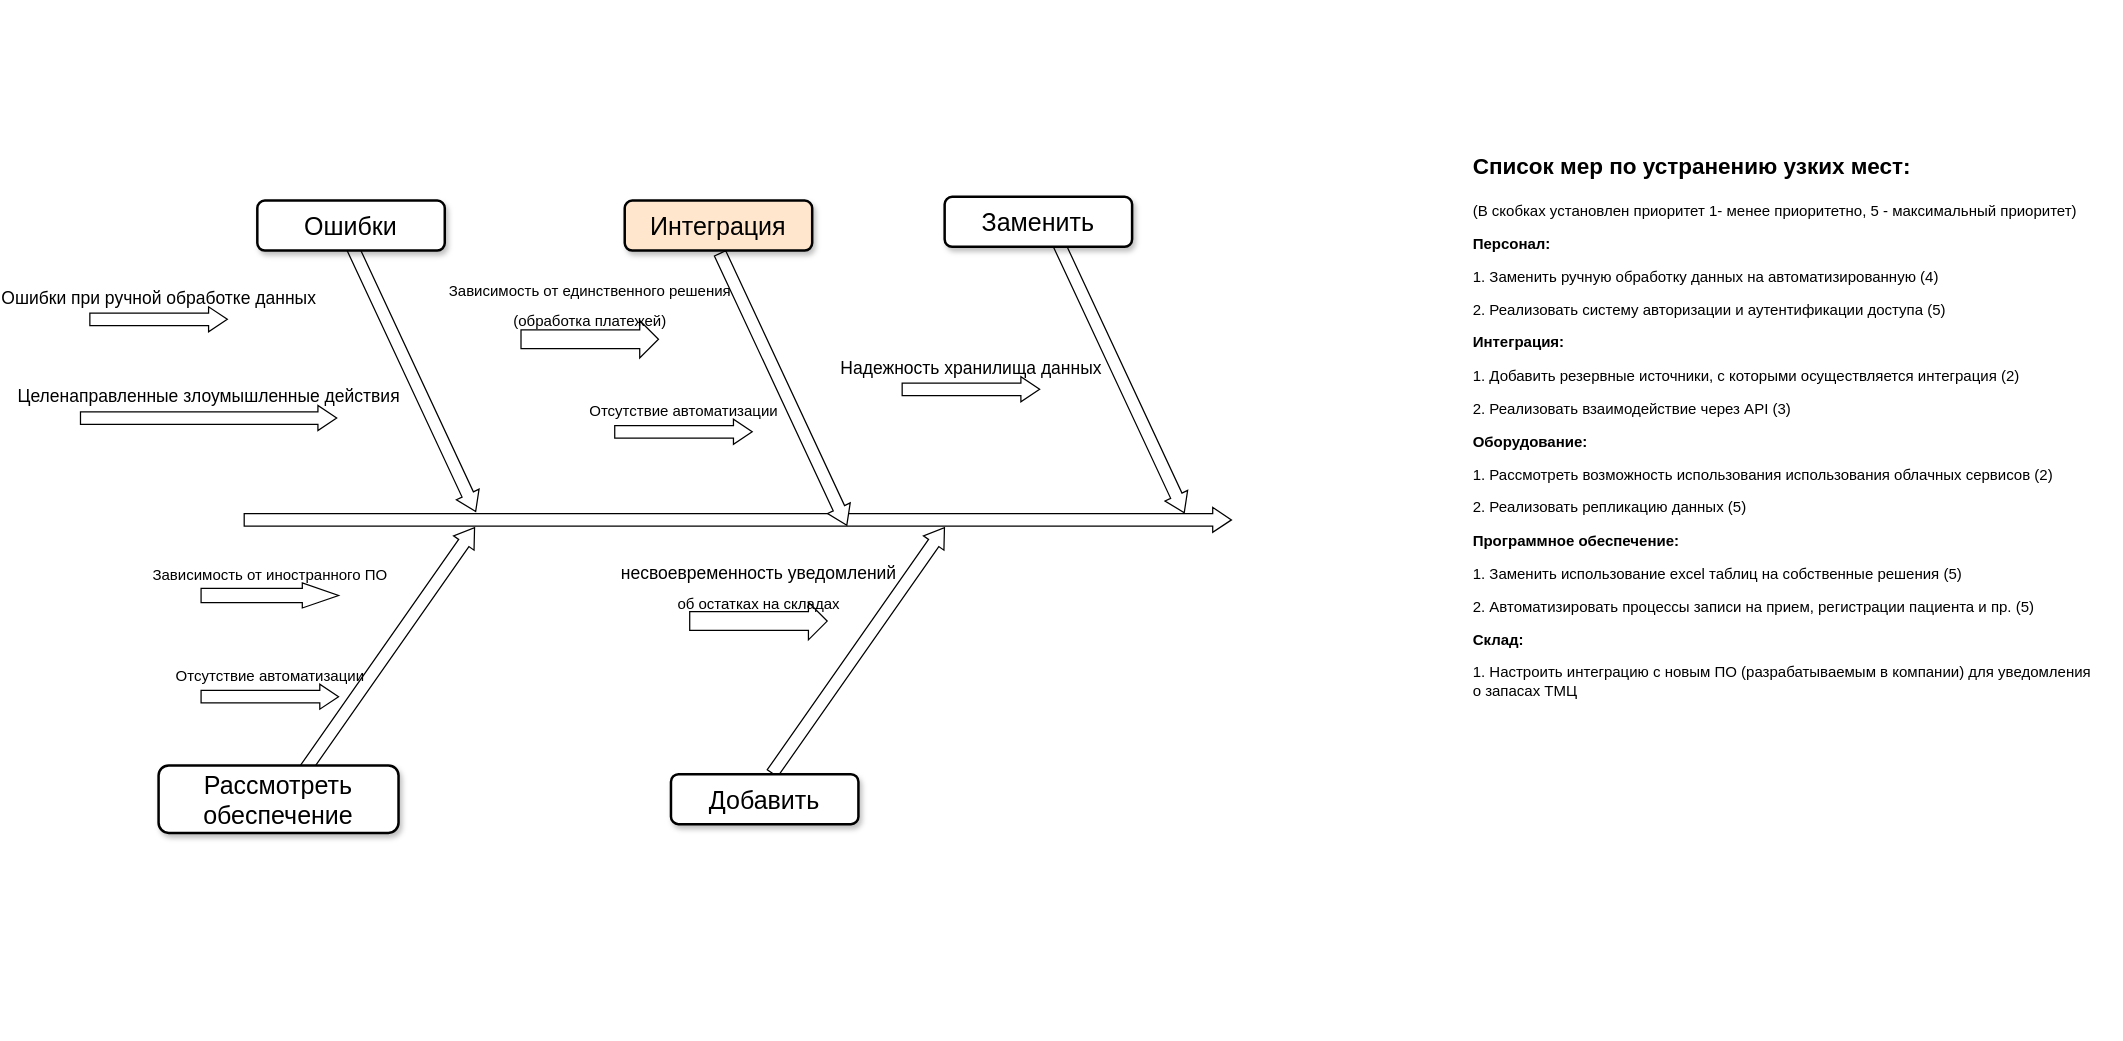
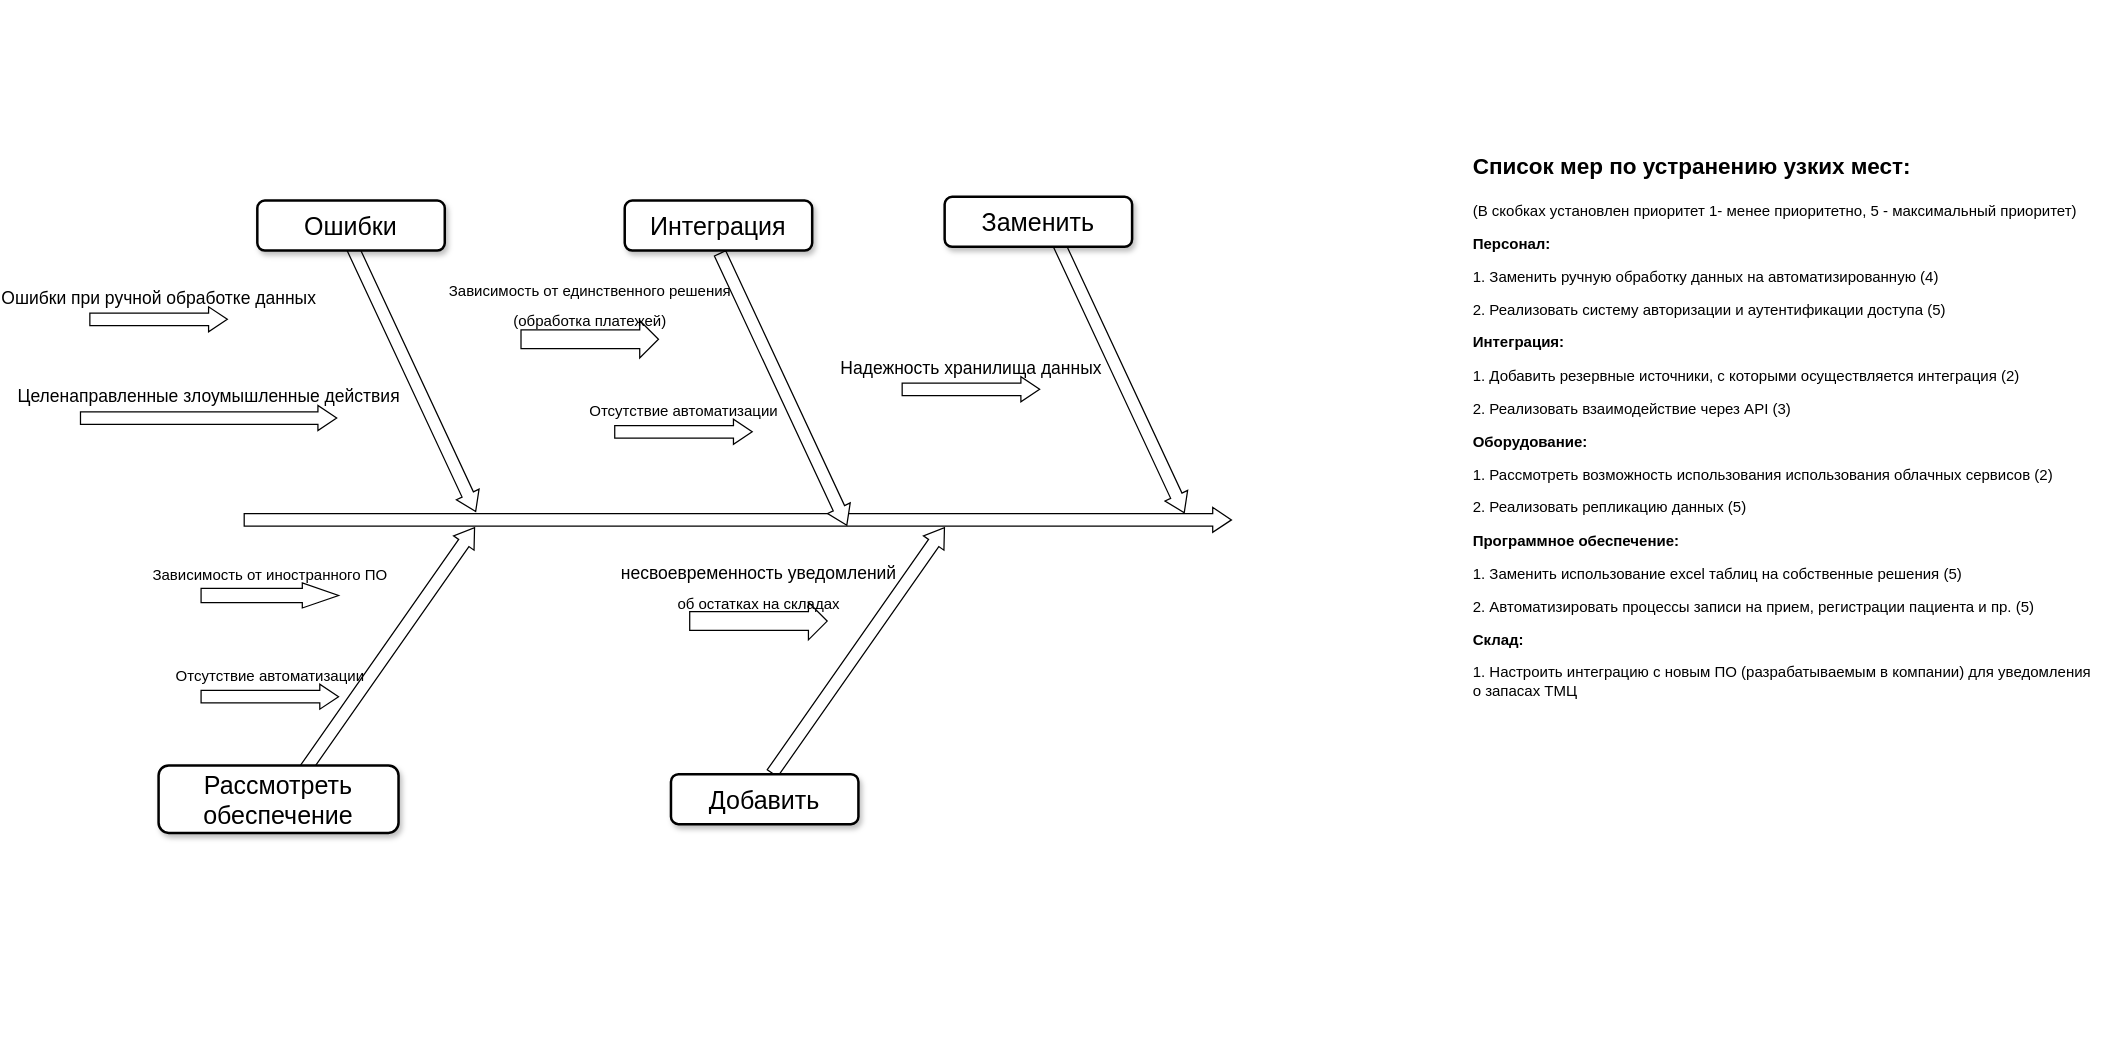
(718, 226) -> (718, 226)
